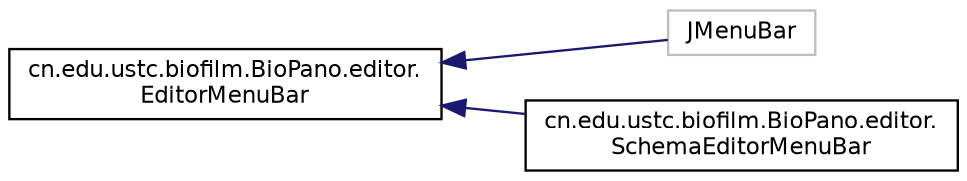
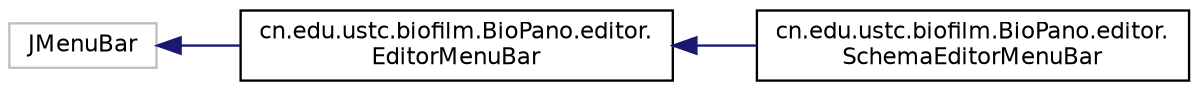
(567, 50) -> (211, 46)
